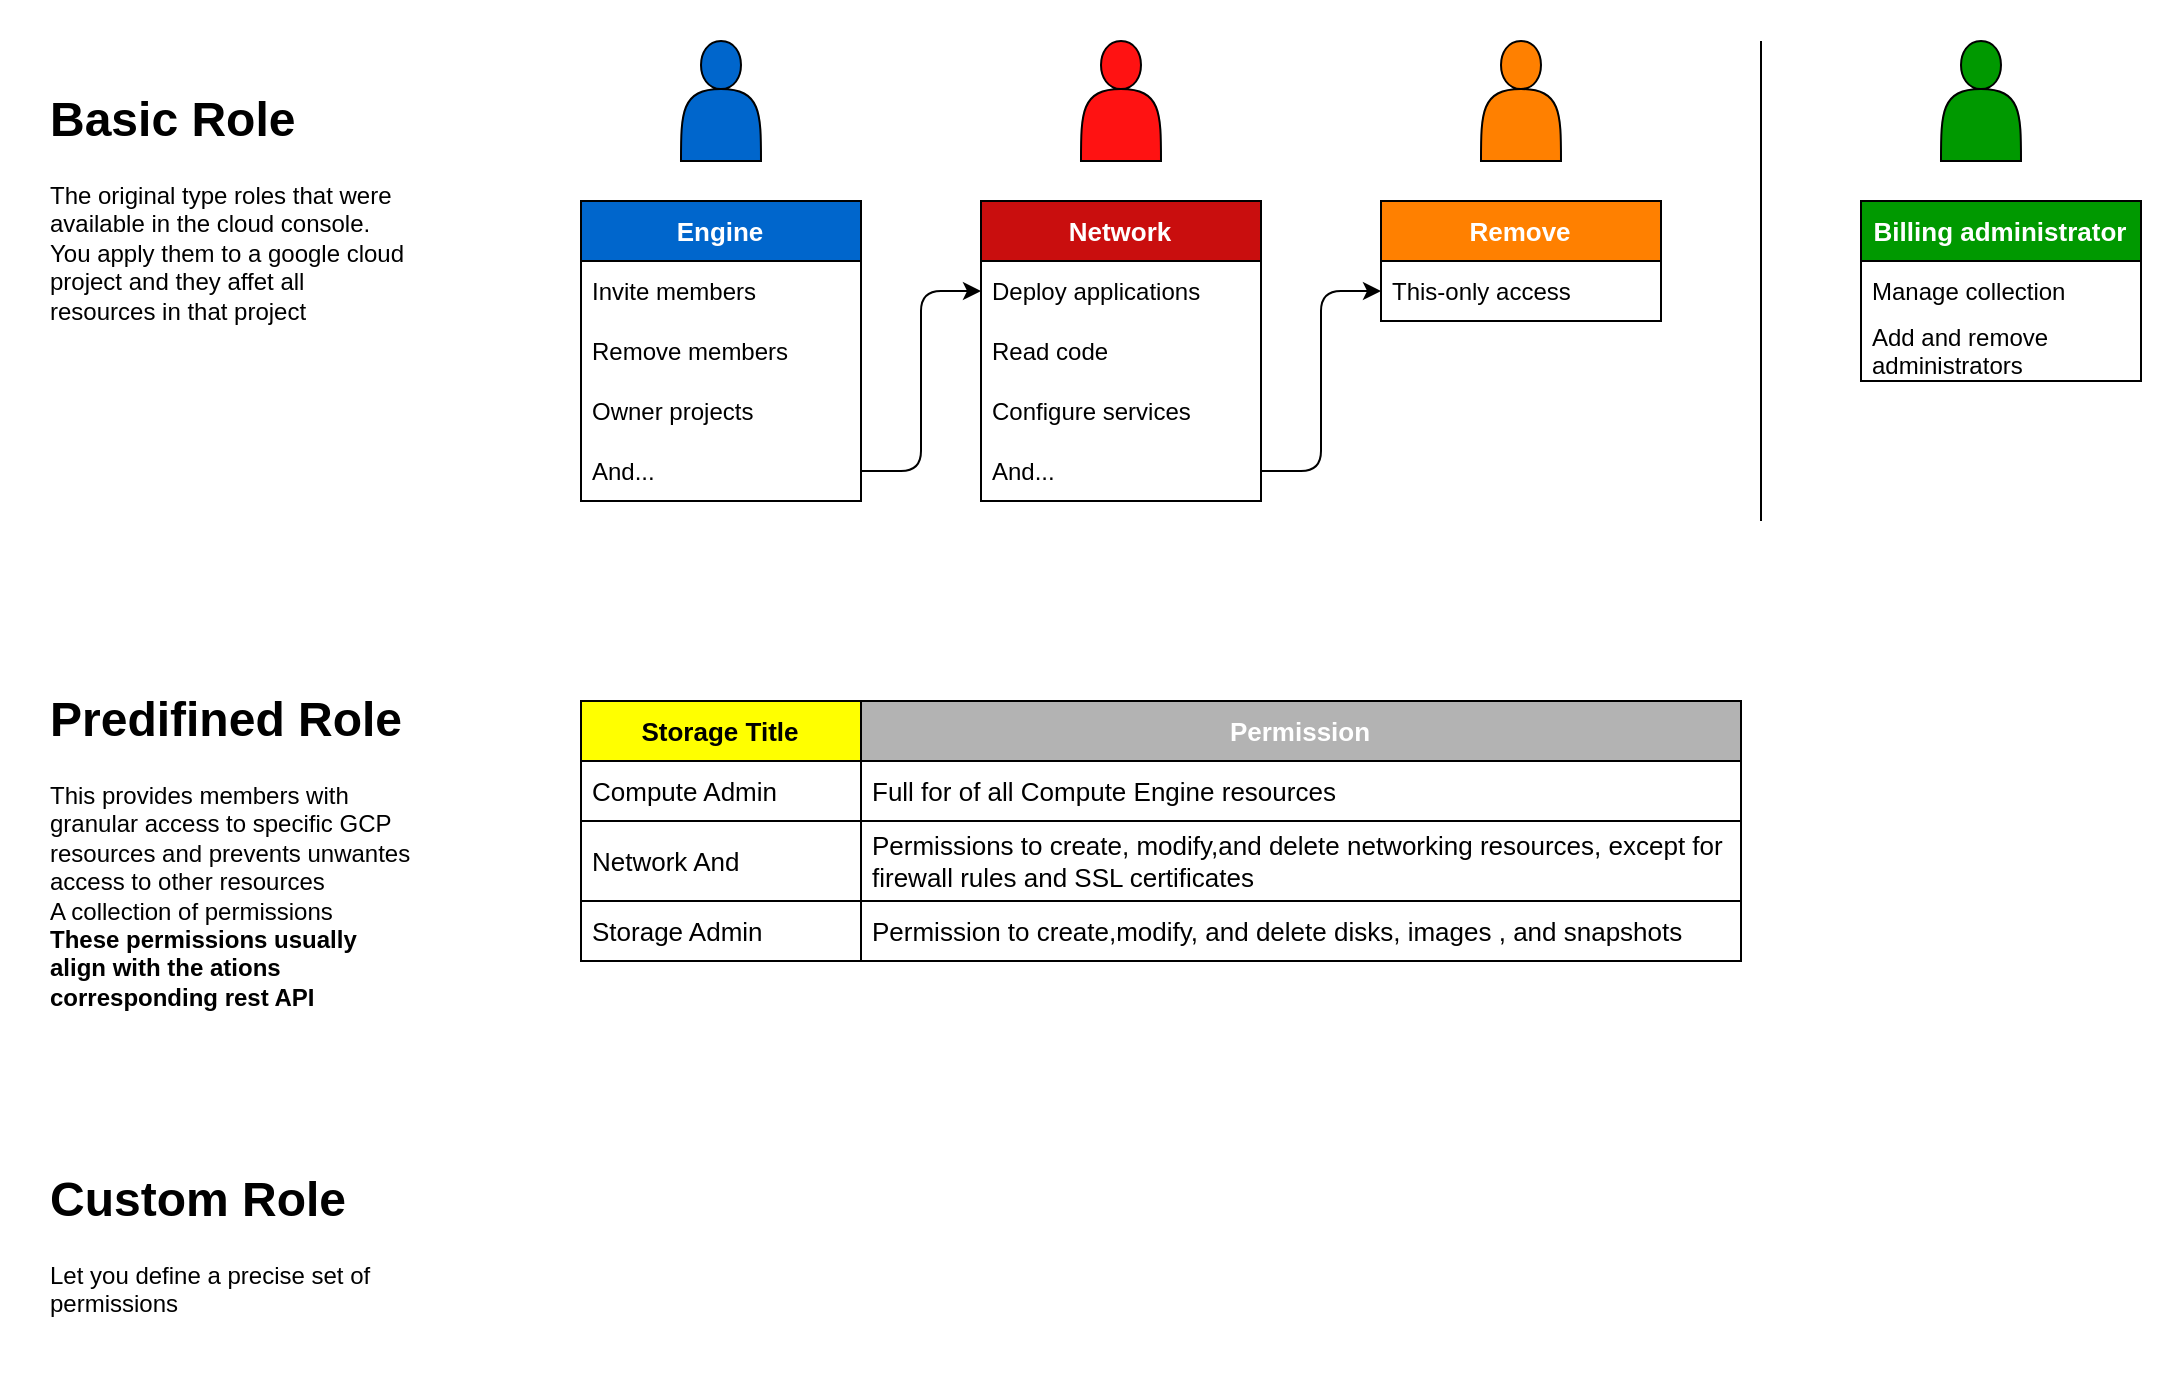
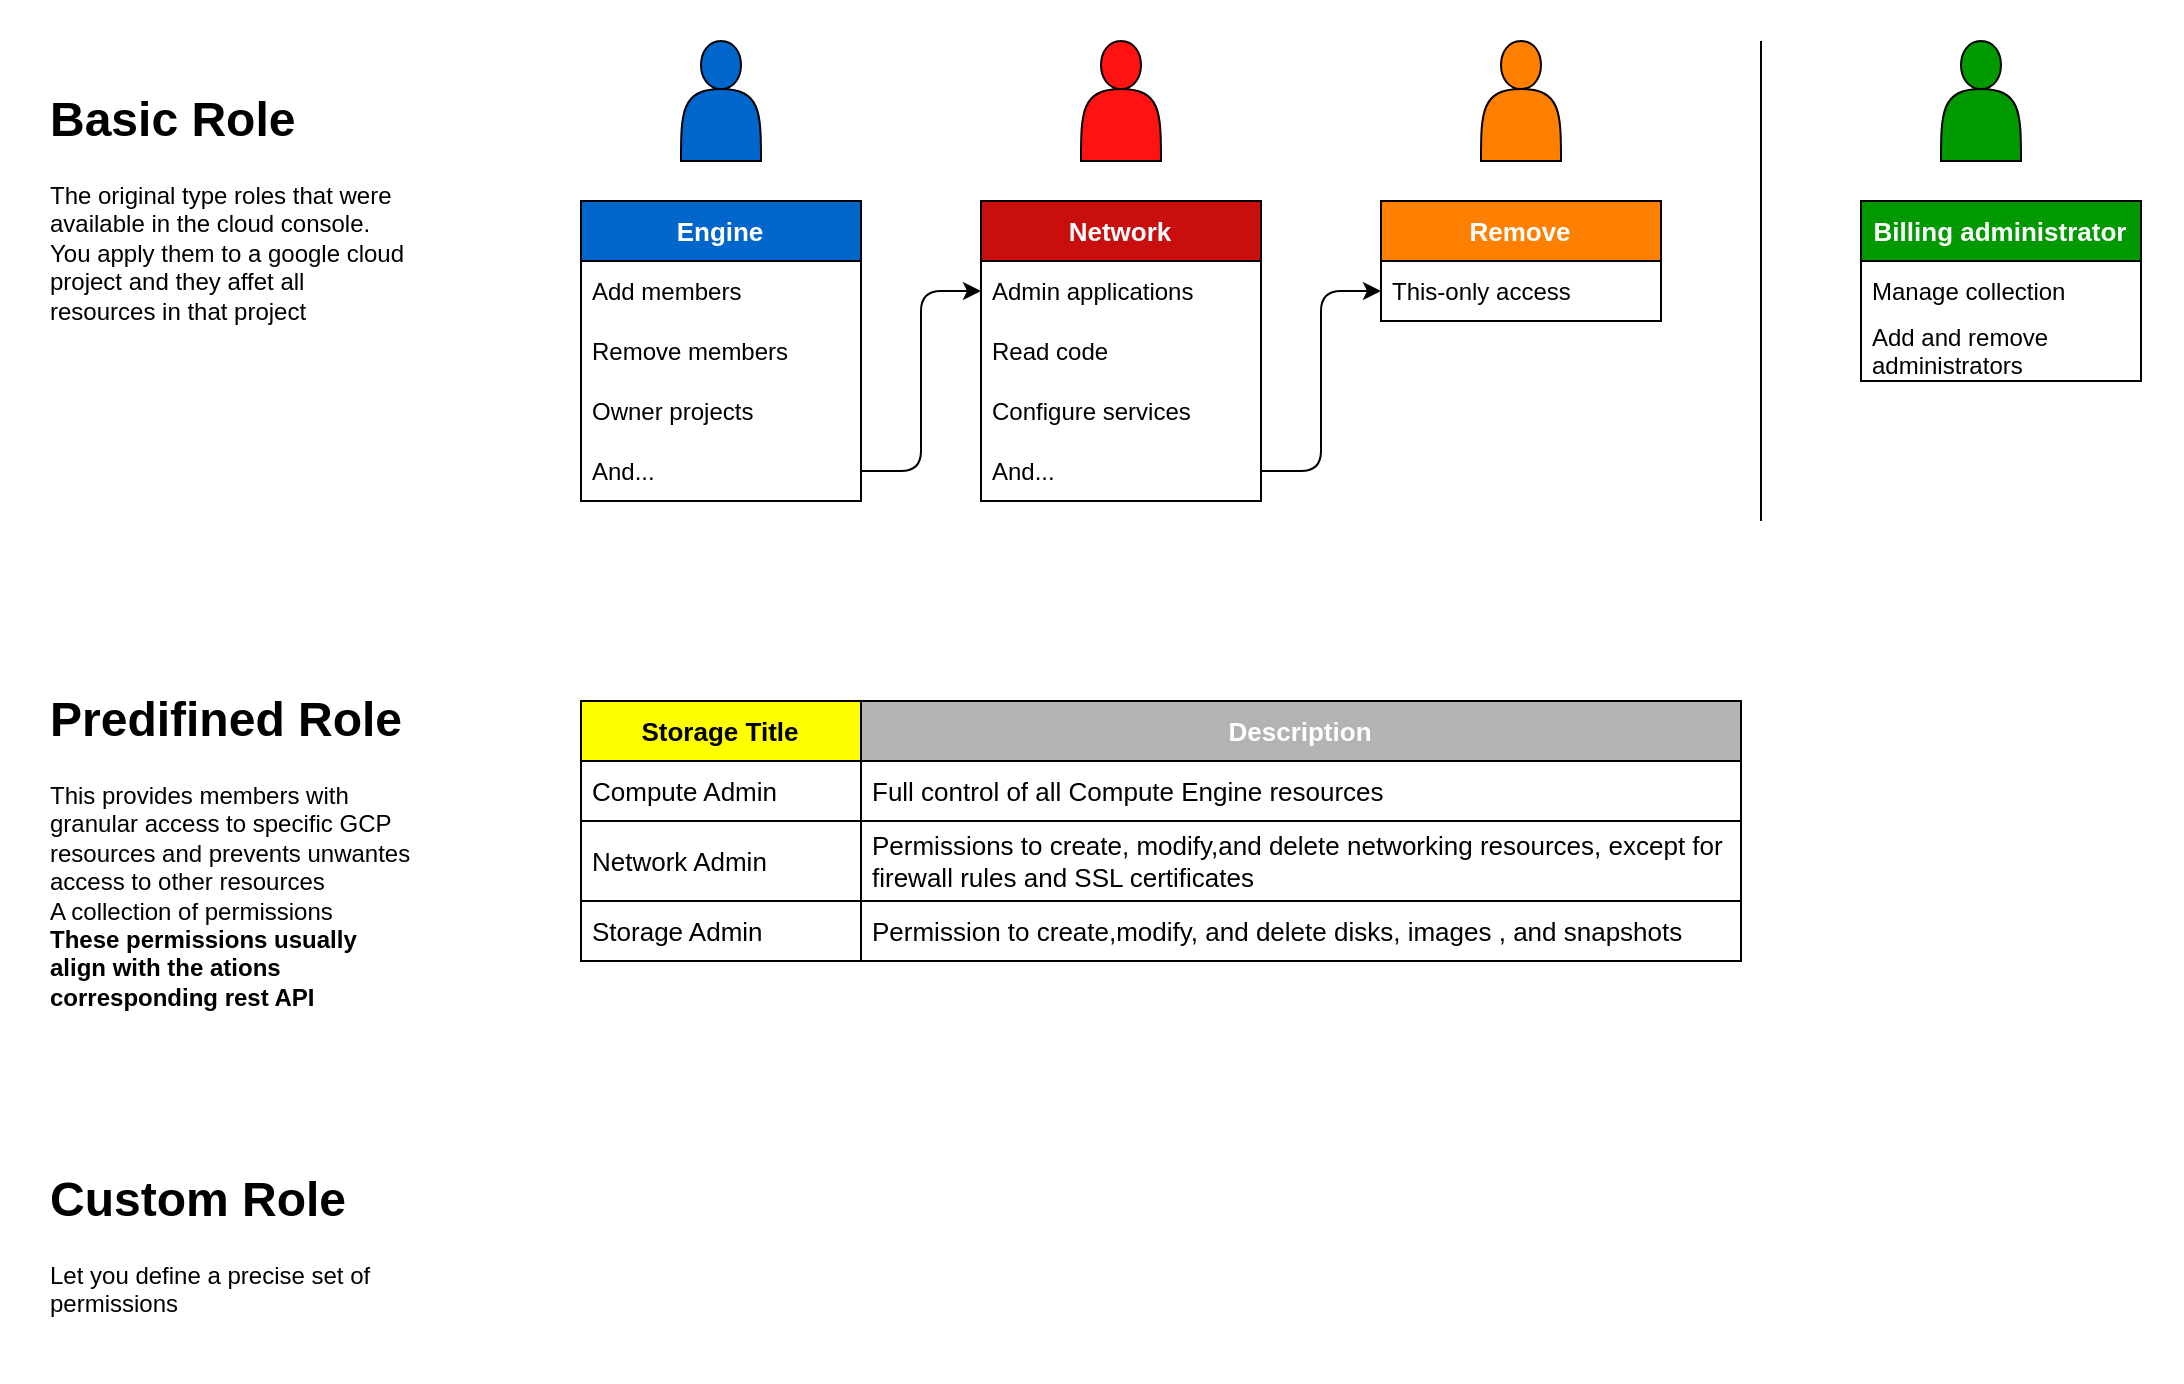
(680, 292) -> (663, 292)
(1104, 292) -> (1097, 292)
(1300, 732) -> (1300, 732)
(1126, 792) -> (1152, 792)
(669, 862) -> (680, 862)
